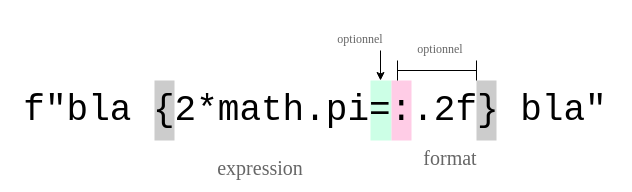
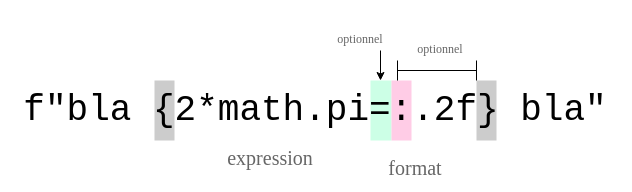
(451, 156) -> (416, 166)
(261, 166) -> (271, 156)
